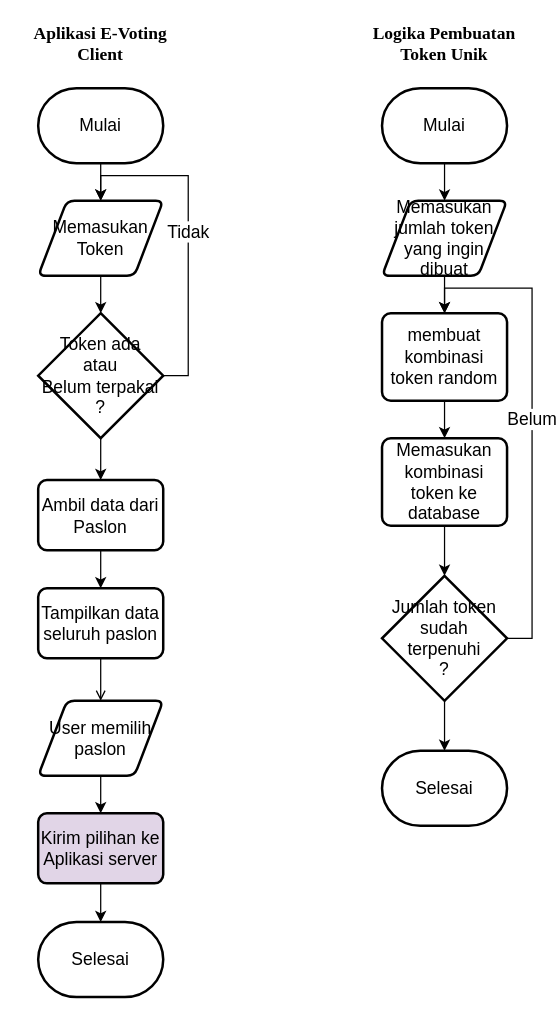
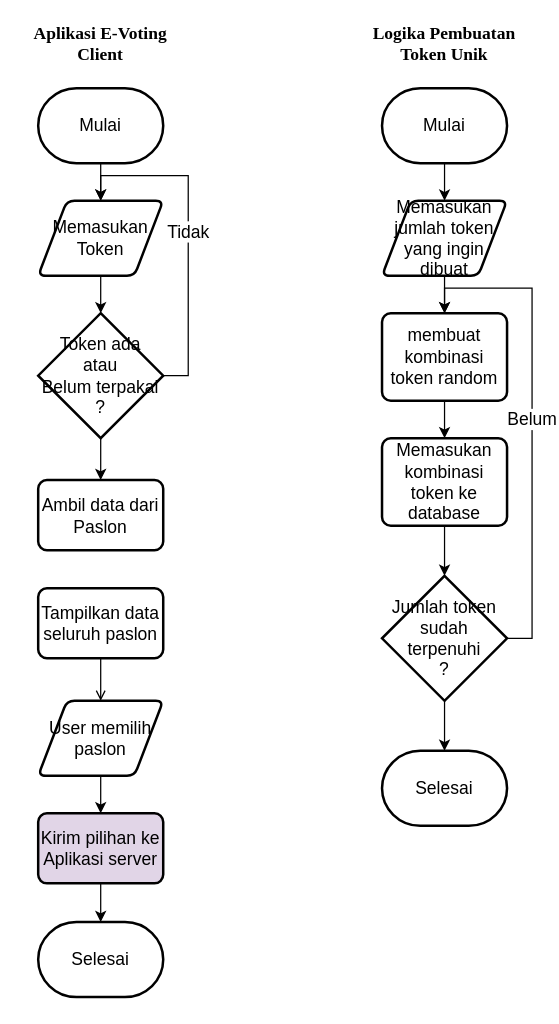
(101, 565) -> none
